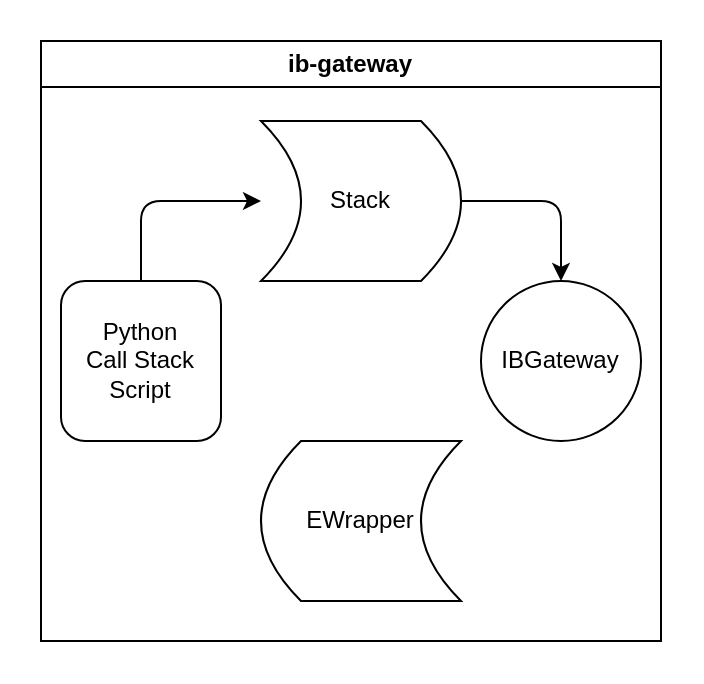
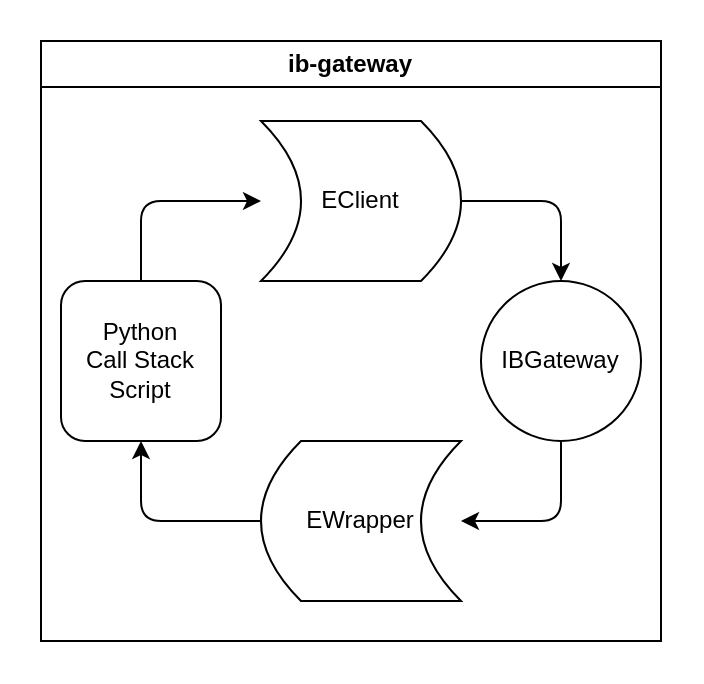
(361, 201) -> (361, 201)
none -> (553, 519)
none -> (175, 521)
